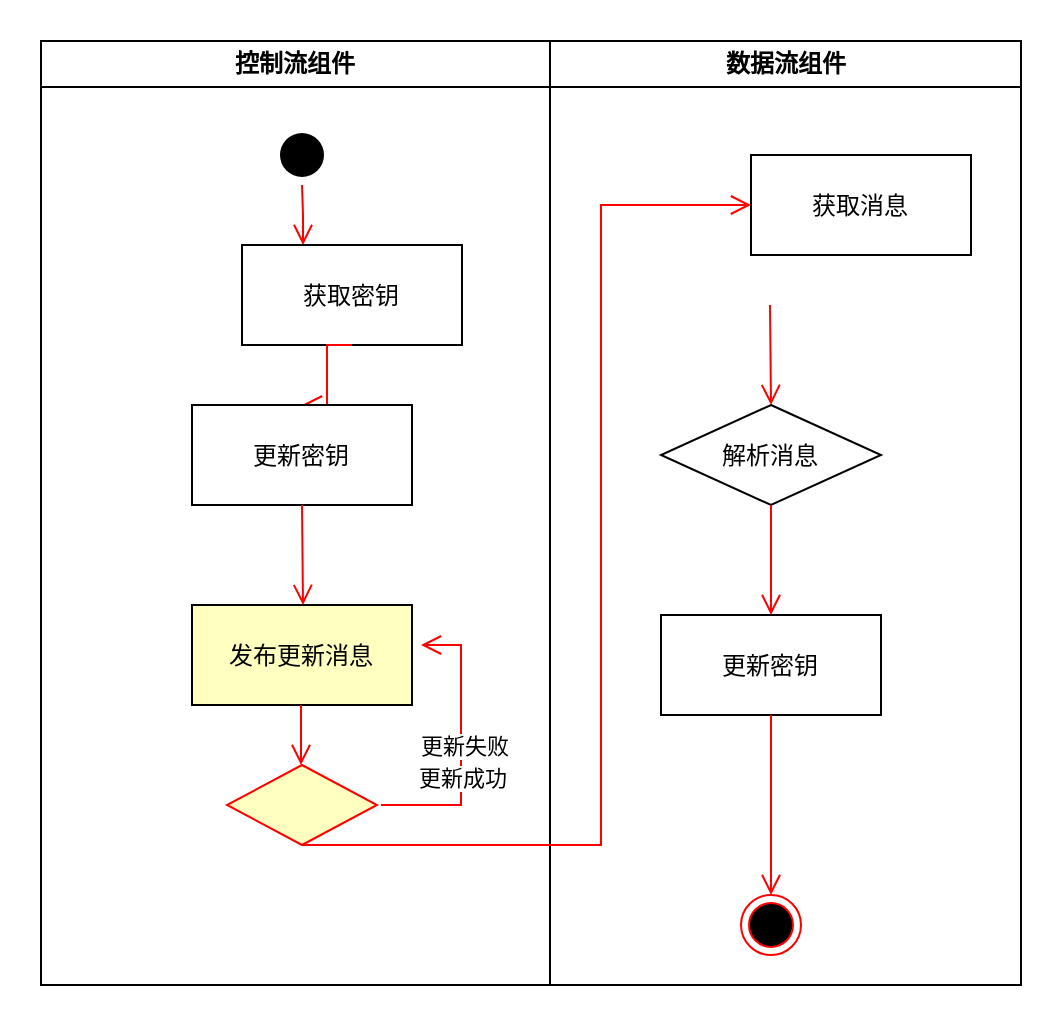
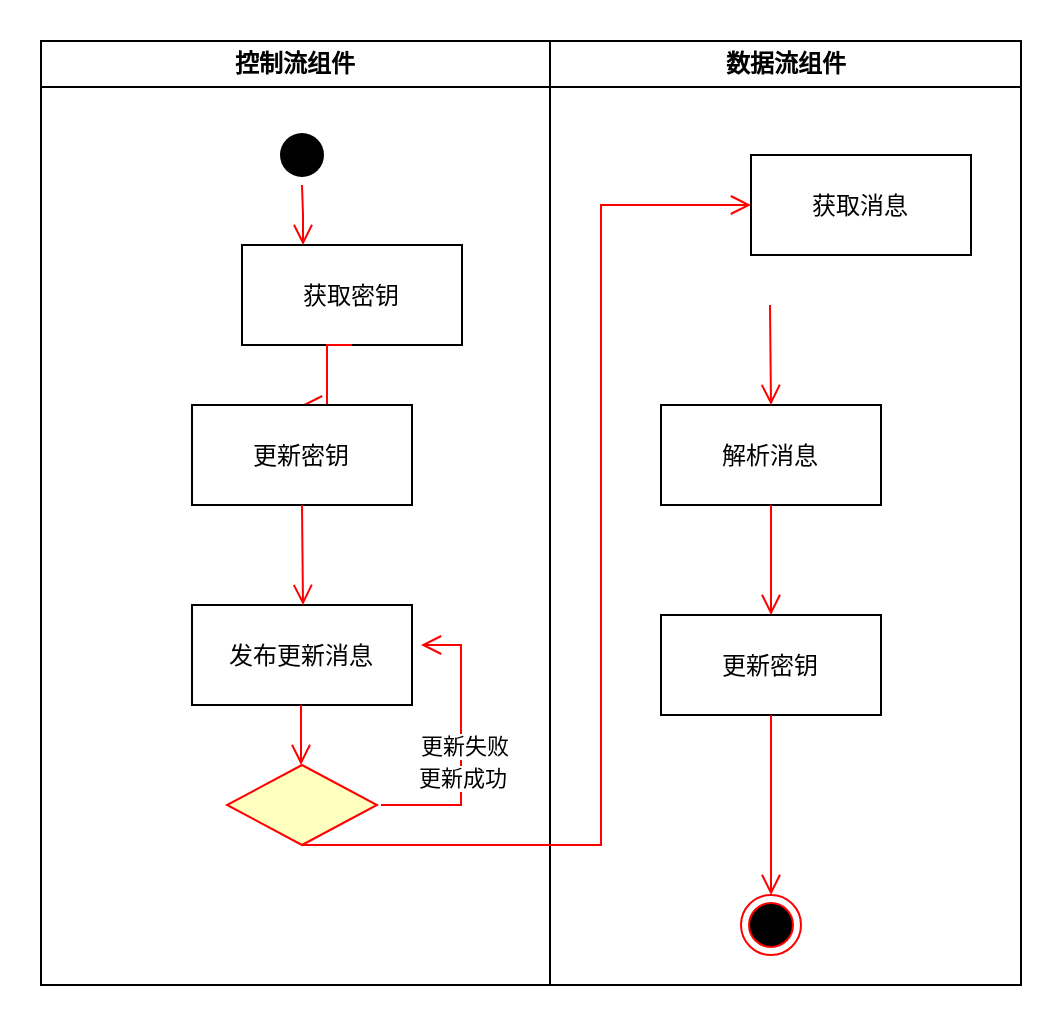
(771, 455) -> (771, 455)
(302, 655) -> (302, 655)
